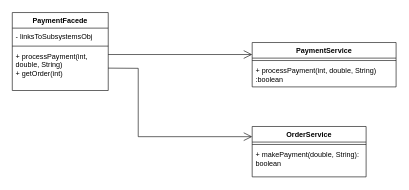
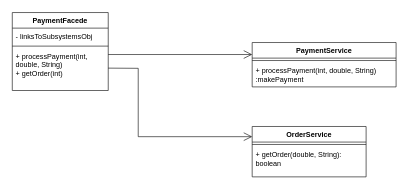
(325, 76) -> (325, 76)
(310, 160) -> (310, 160)
